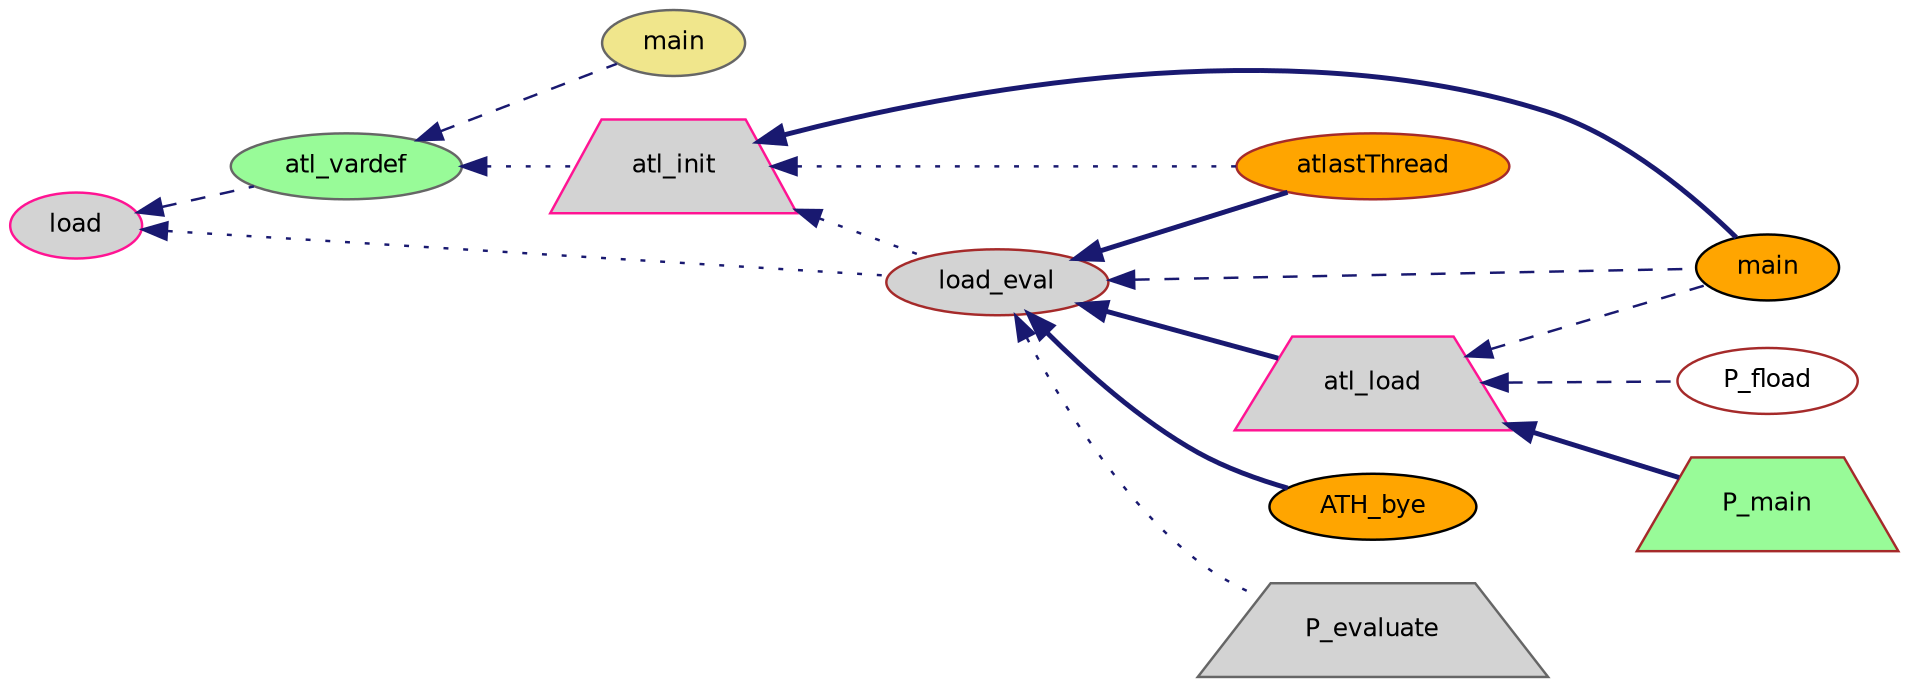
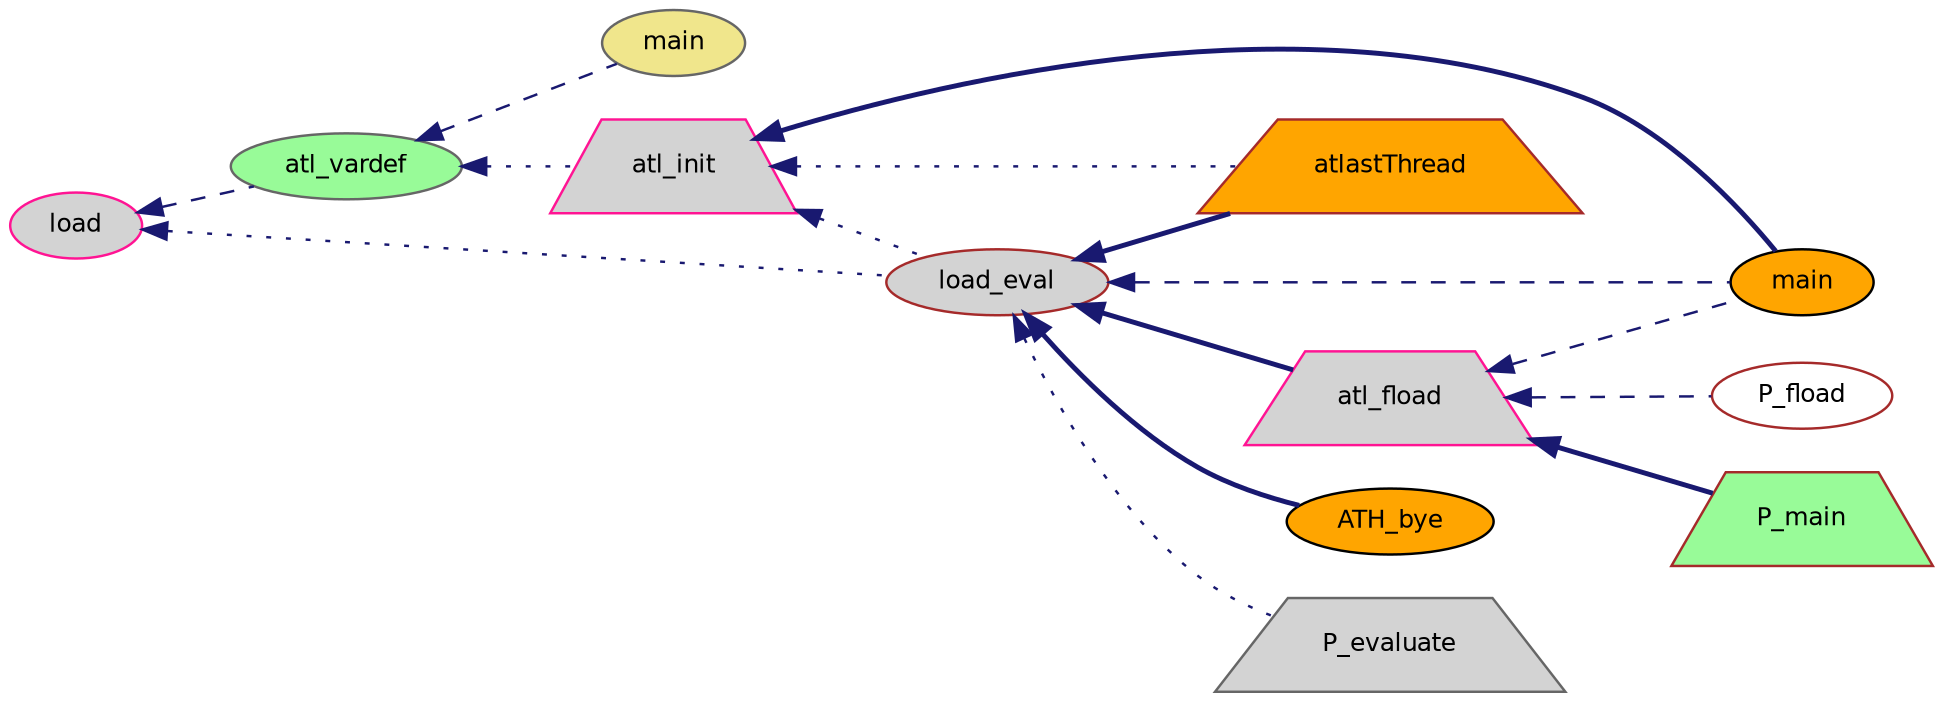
(1373, 166) -> (1390, 166)
(1373, 383) -> (1390, 398)
